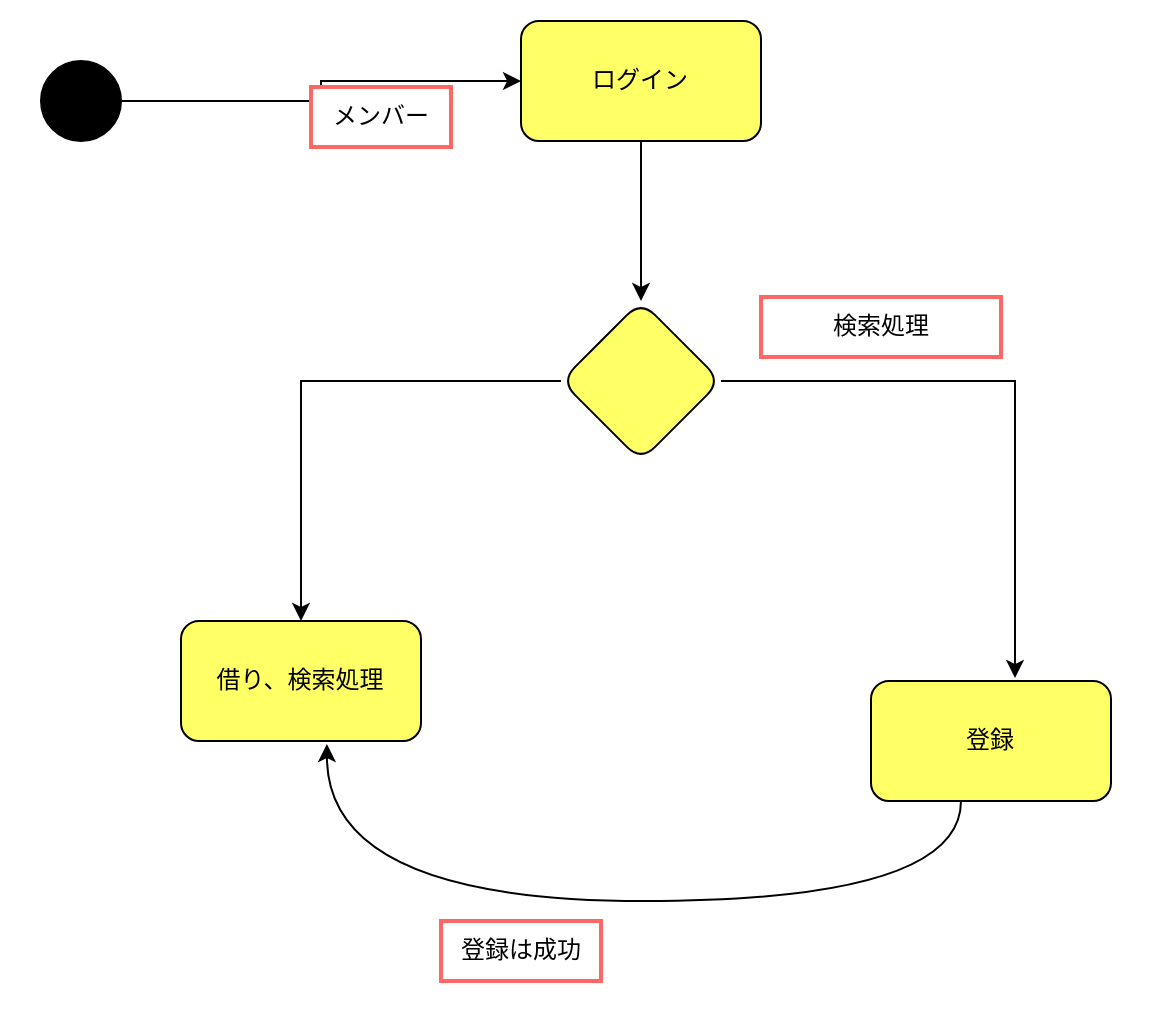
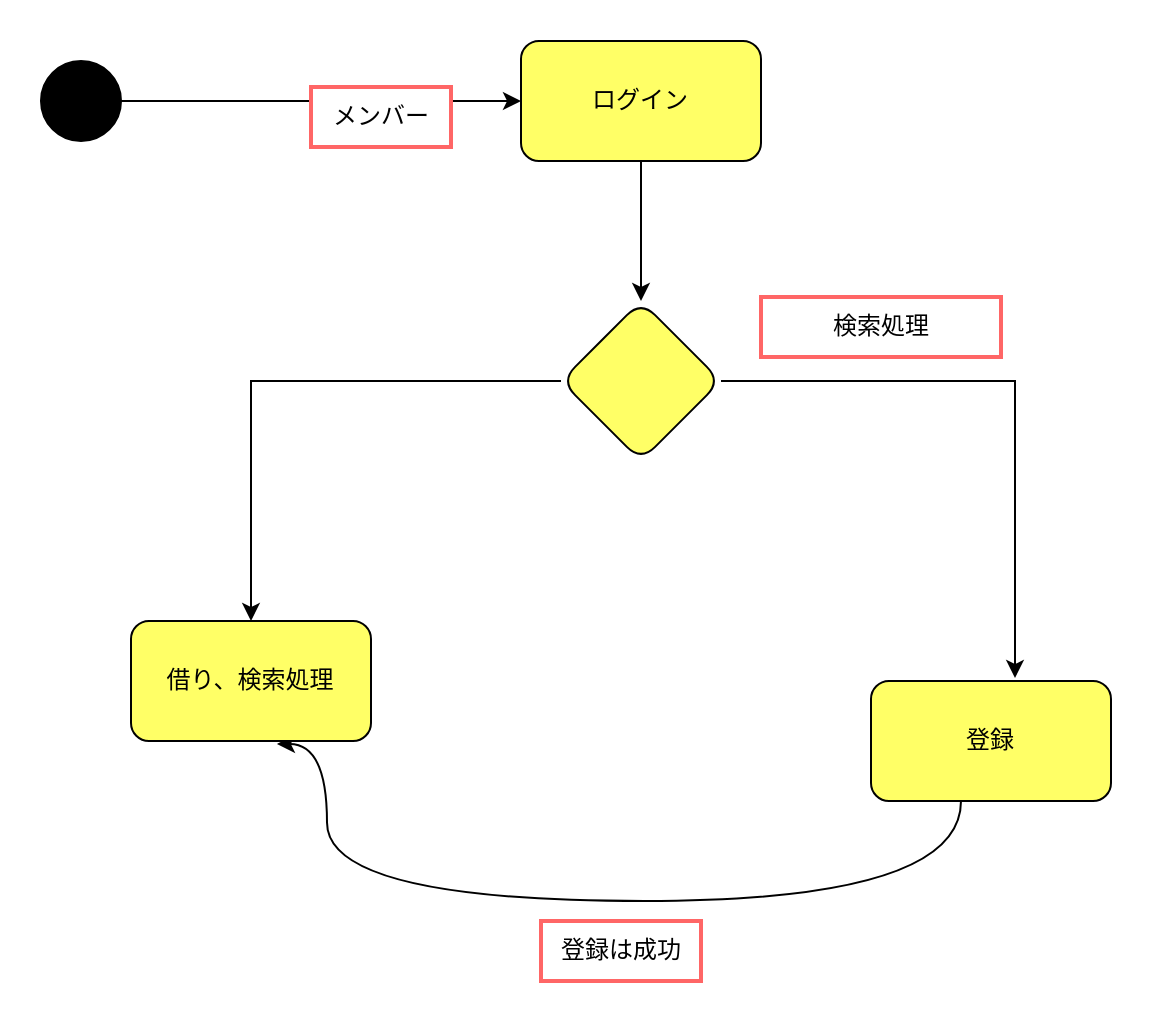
(641, 81) -> (641, 101)
(301, 681) -> (251, 681)
(521, 951) -> (621, 951)
